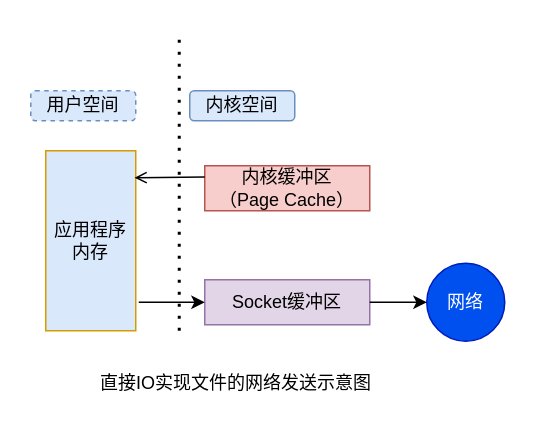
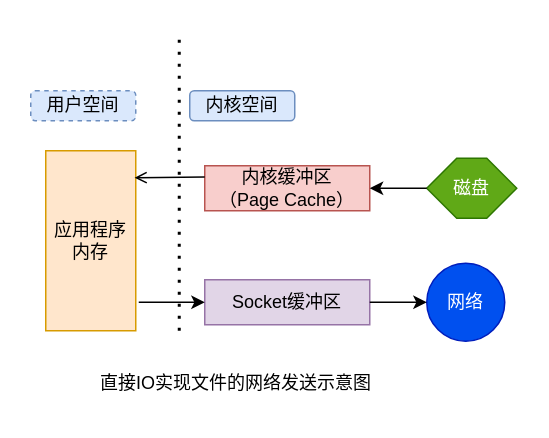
none -> (404, 188)
none -> (472, 188)
(91, 241) -> (91, 241)
